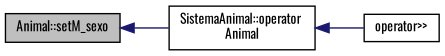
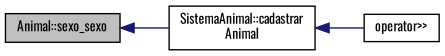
(63, 28) -> (63, 28)
(242, 28) -> (242, 28)
